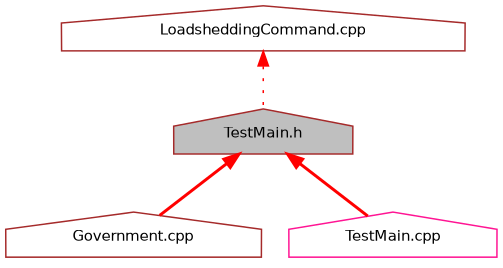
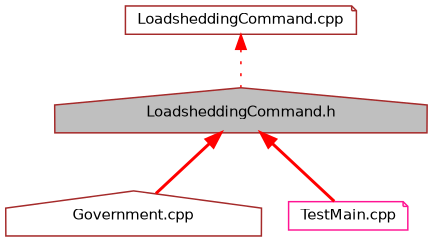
(263, 31) -> (241, 20)
(263, 134) -> (241, 113)
(393, 237) -> (348, 216)
